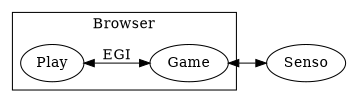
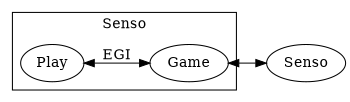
(124, 24) -> (124, 24)
